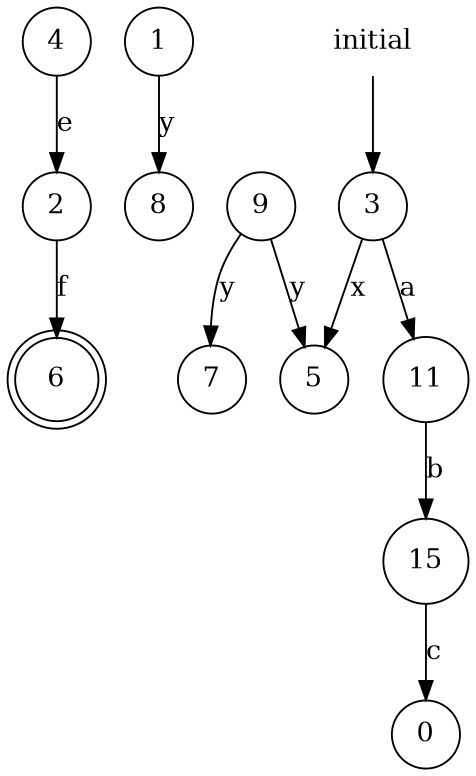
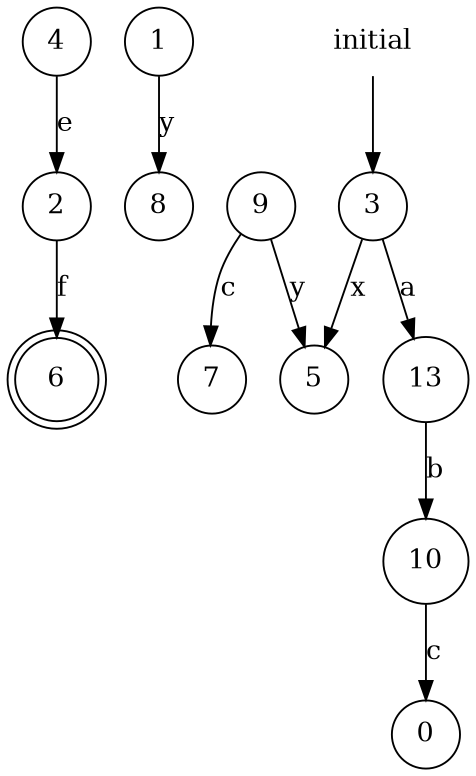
(228, 289) -> (228, 289)
(426, 380) -> (426, 380)
(426, 561) -> (426, 561)
